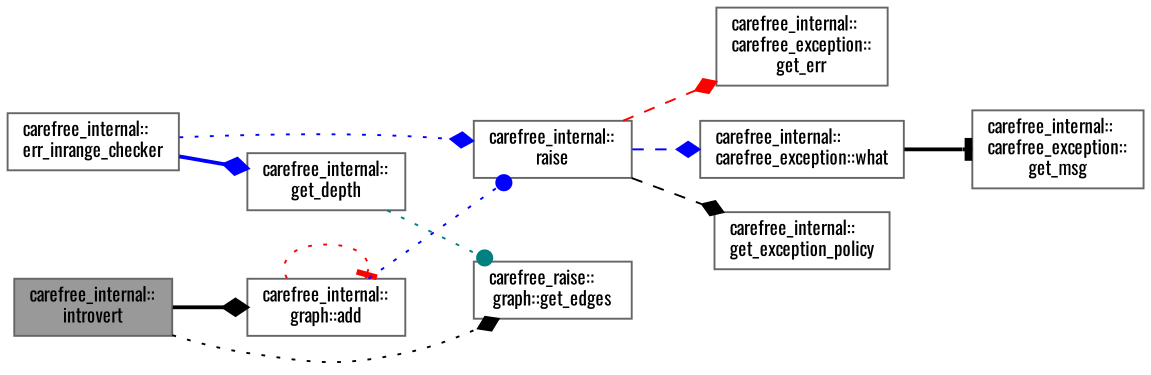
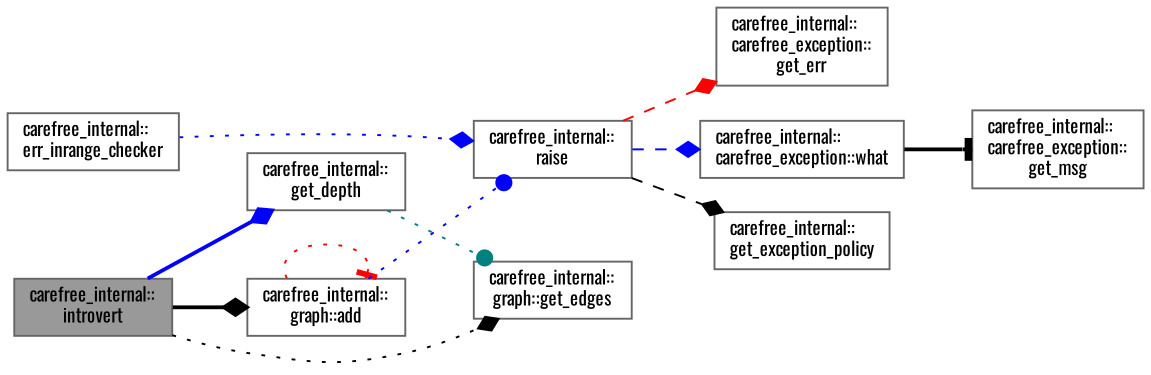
(202, 160) -> (200, 250)
(553, 290) -> (553, 290)
